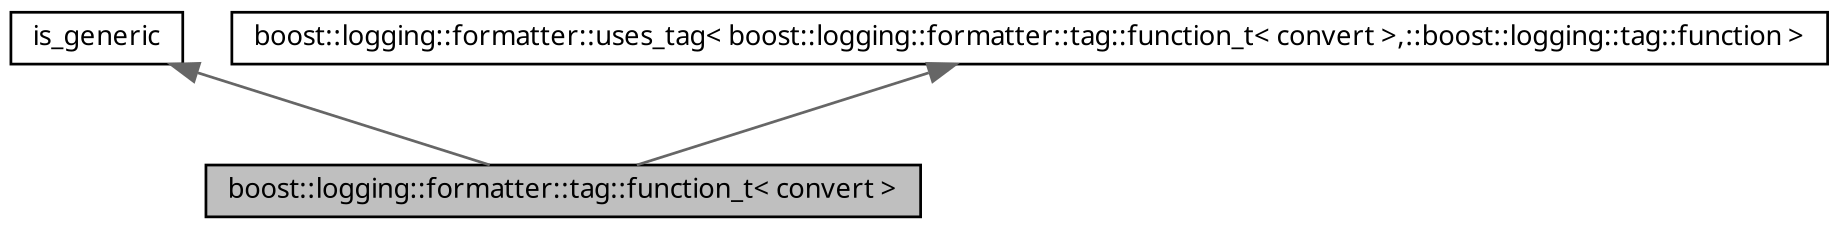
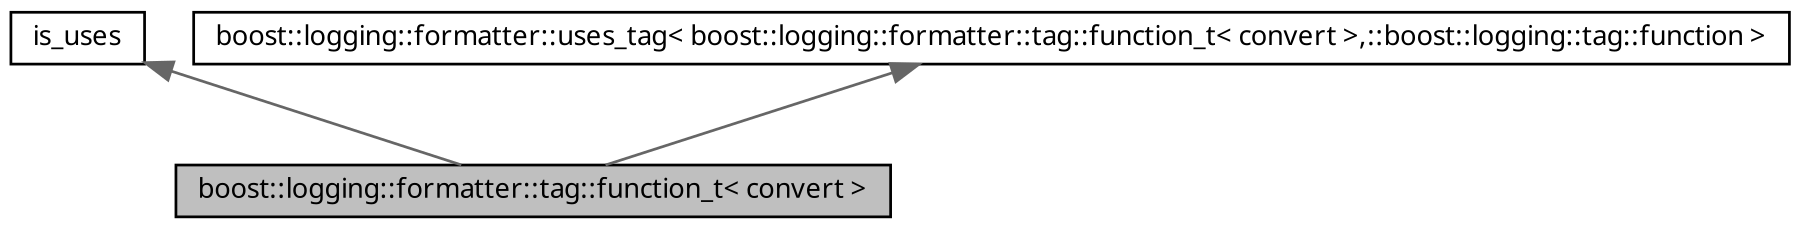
(97, 38) -> (78, 38)
